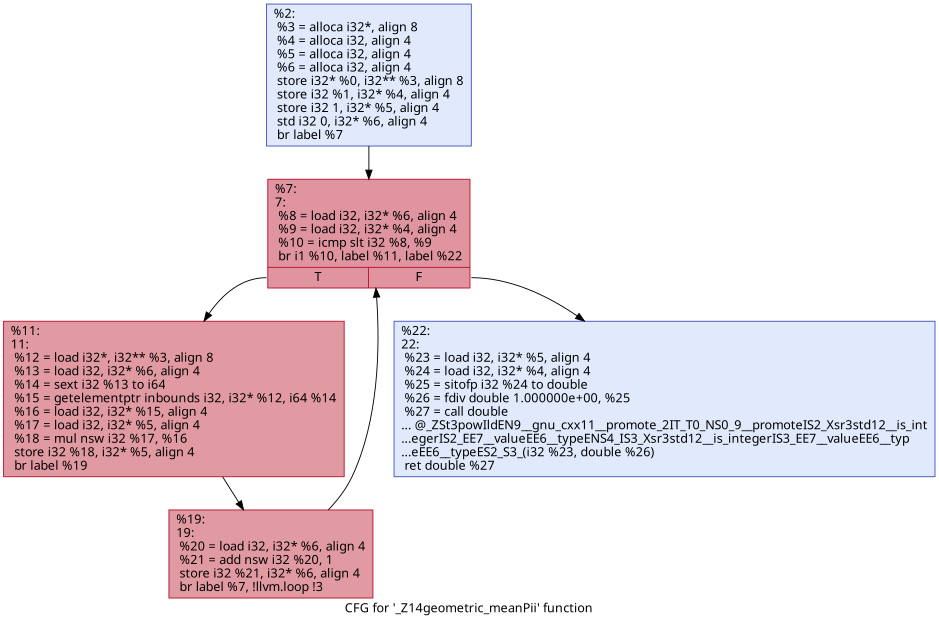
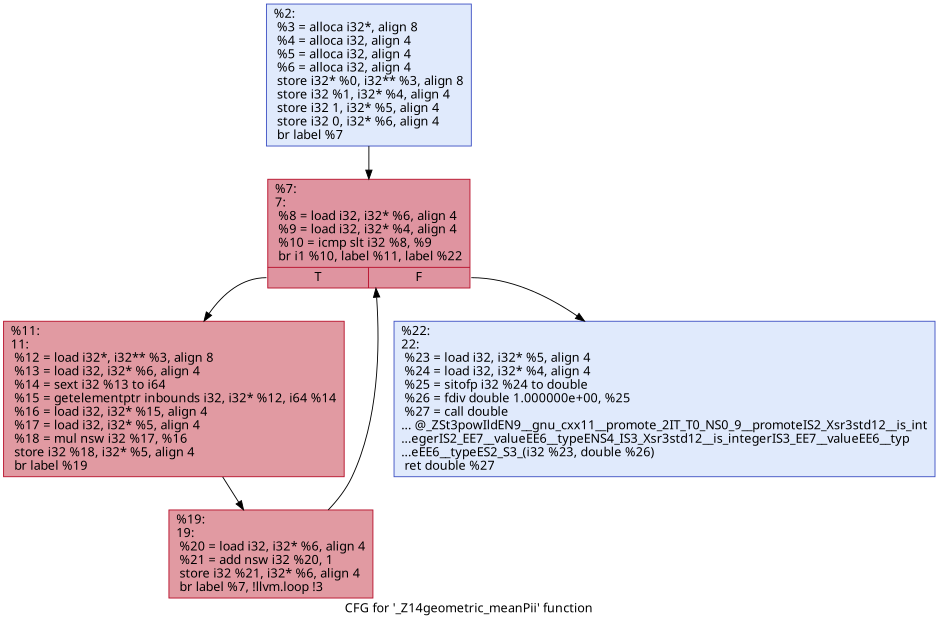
(351, 122) -> (357, 122)
